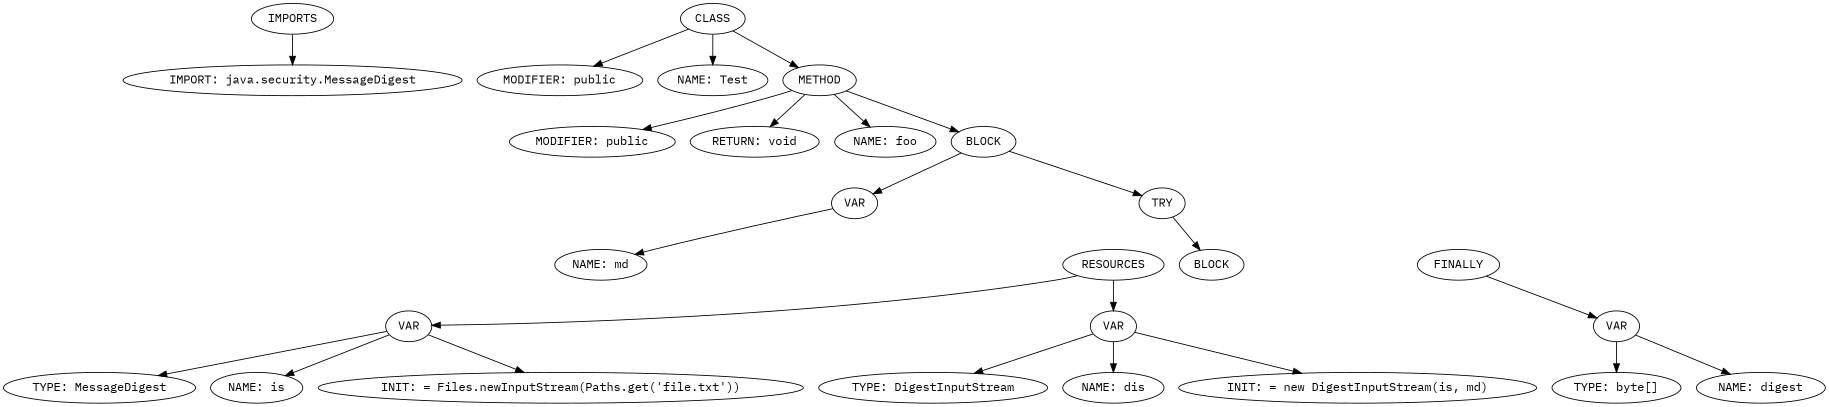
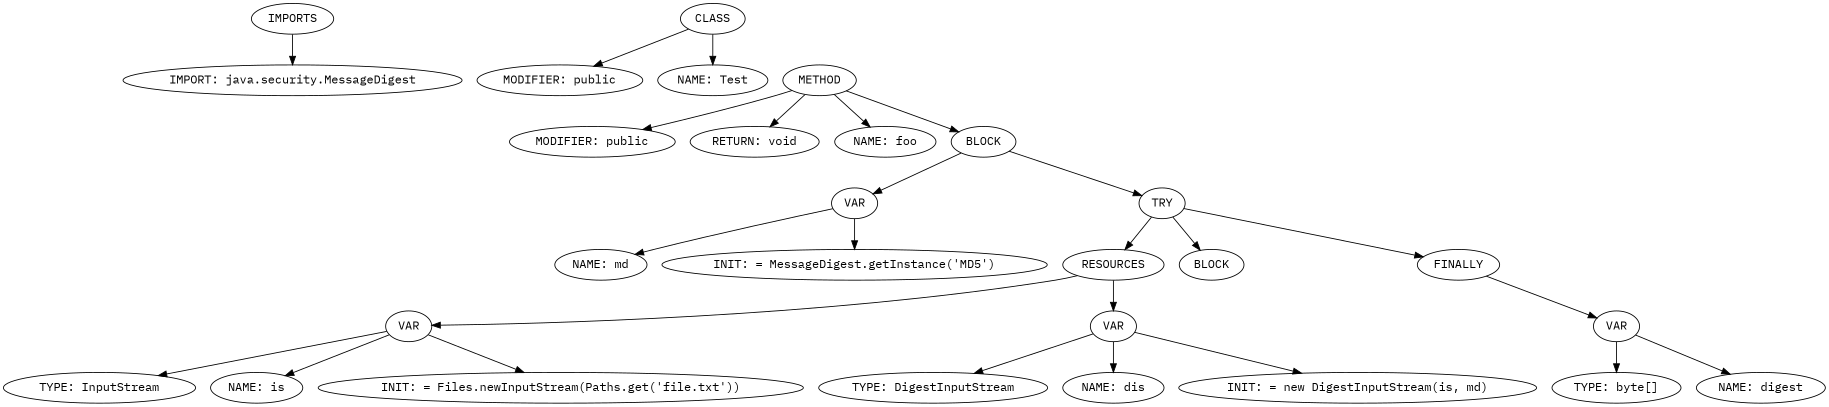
(762, 47) -> none
none -> (1141, 230)
none -> (1299, 232)
none -> (855, 265)
(100, 388) -> (100, 388)
